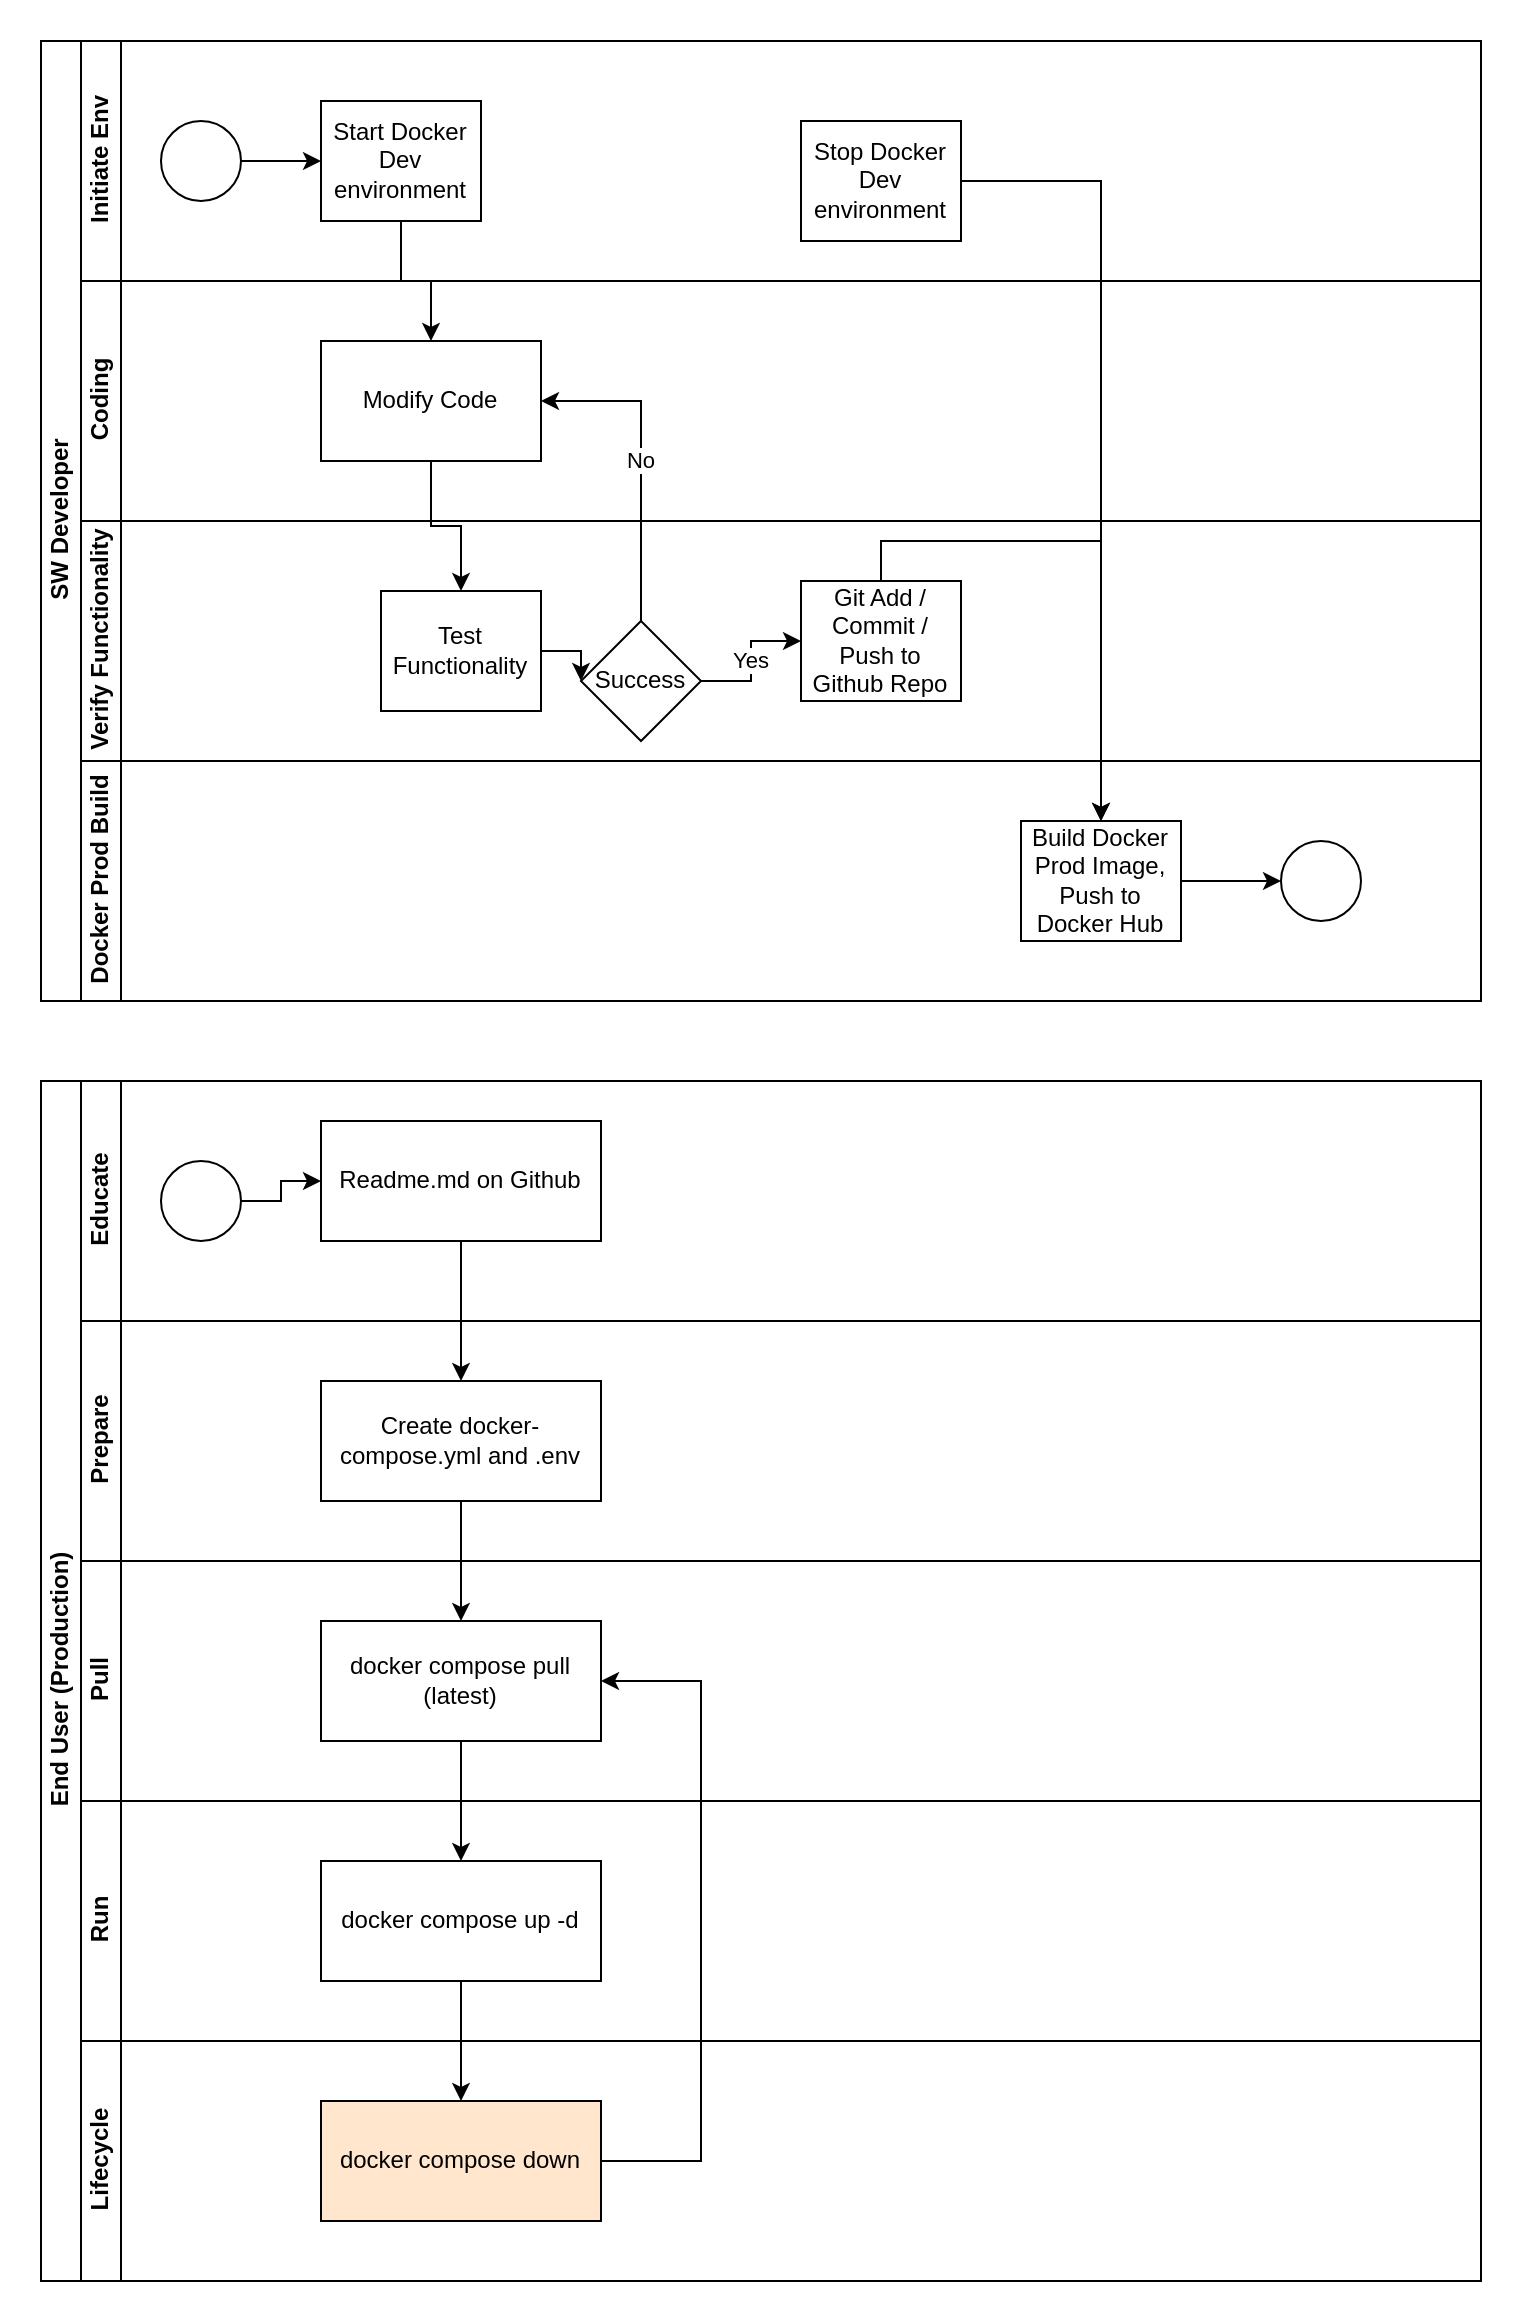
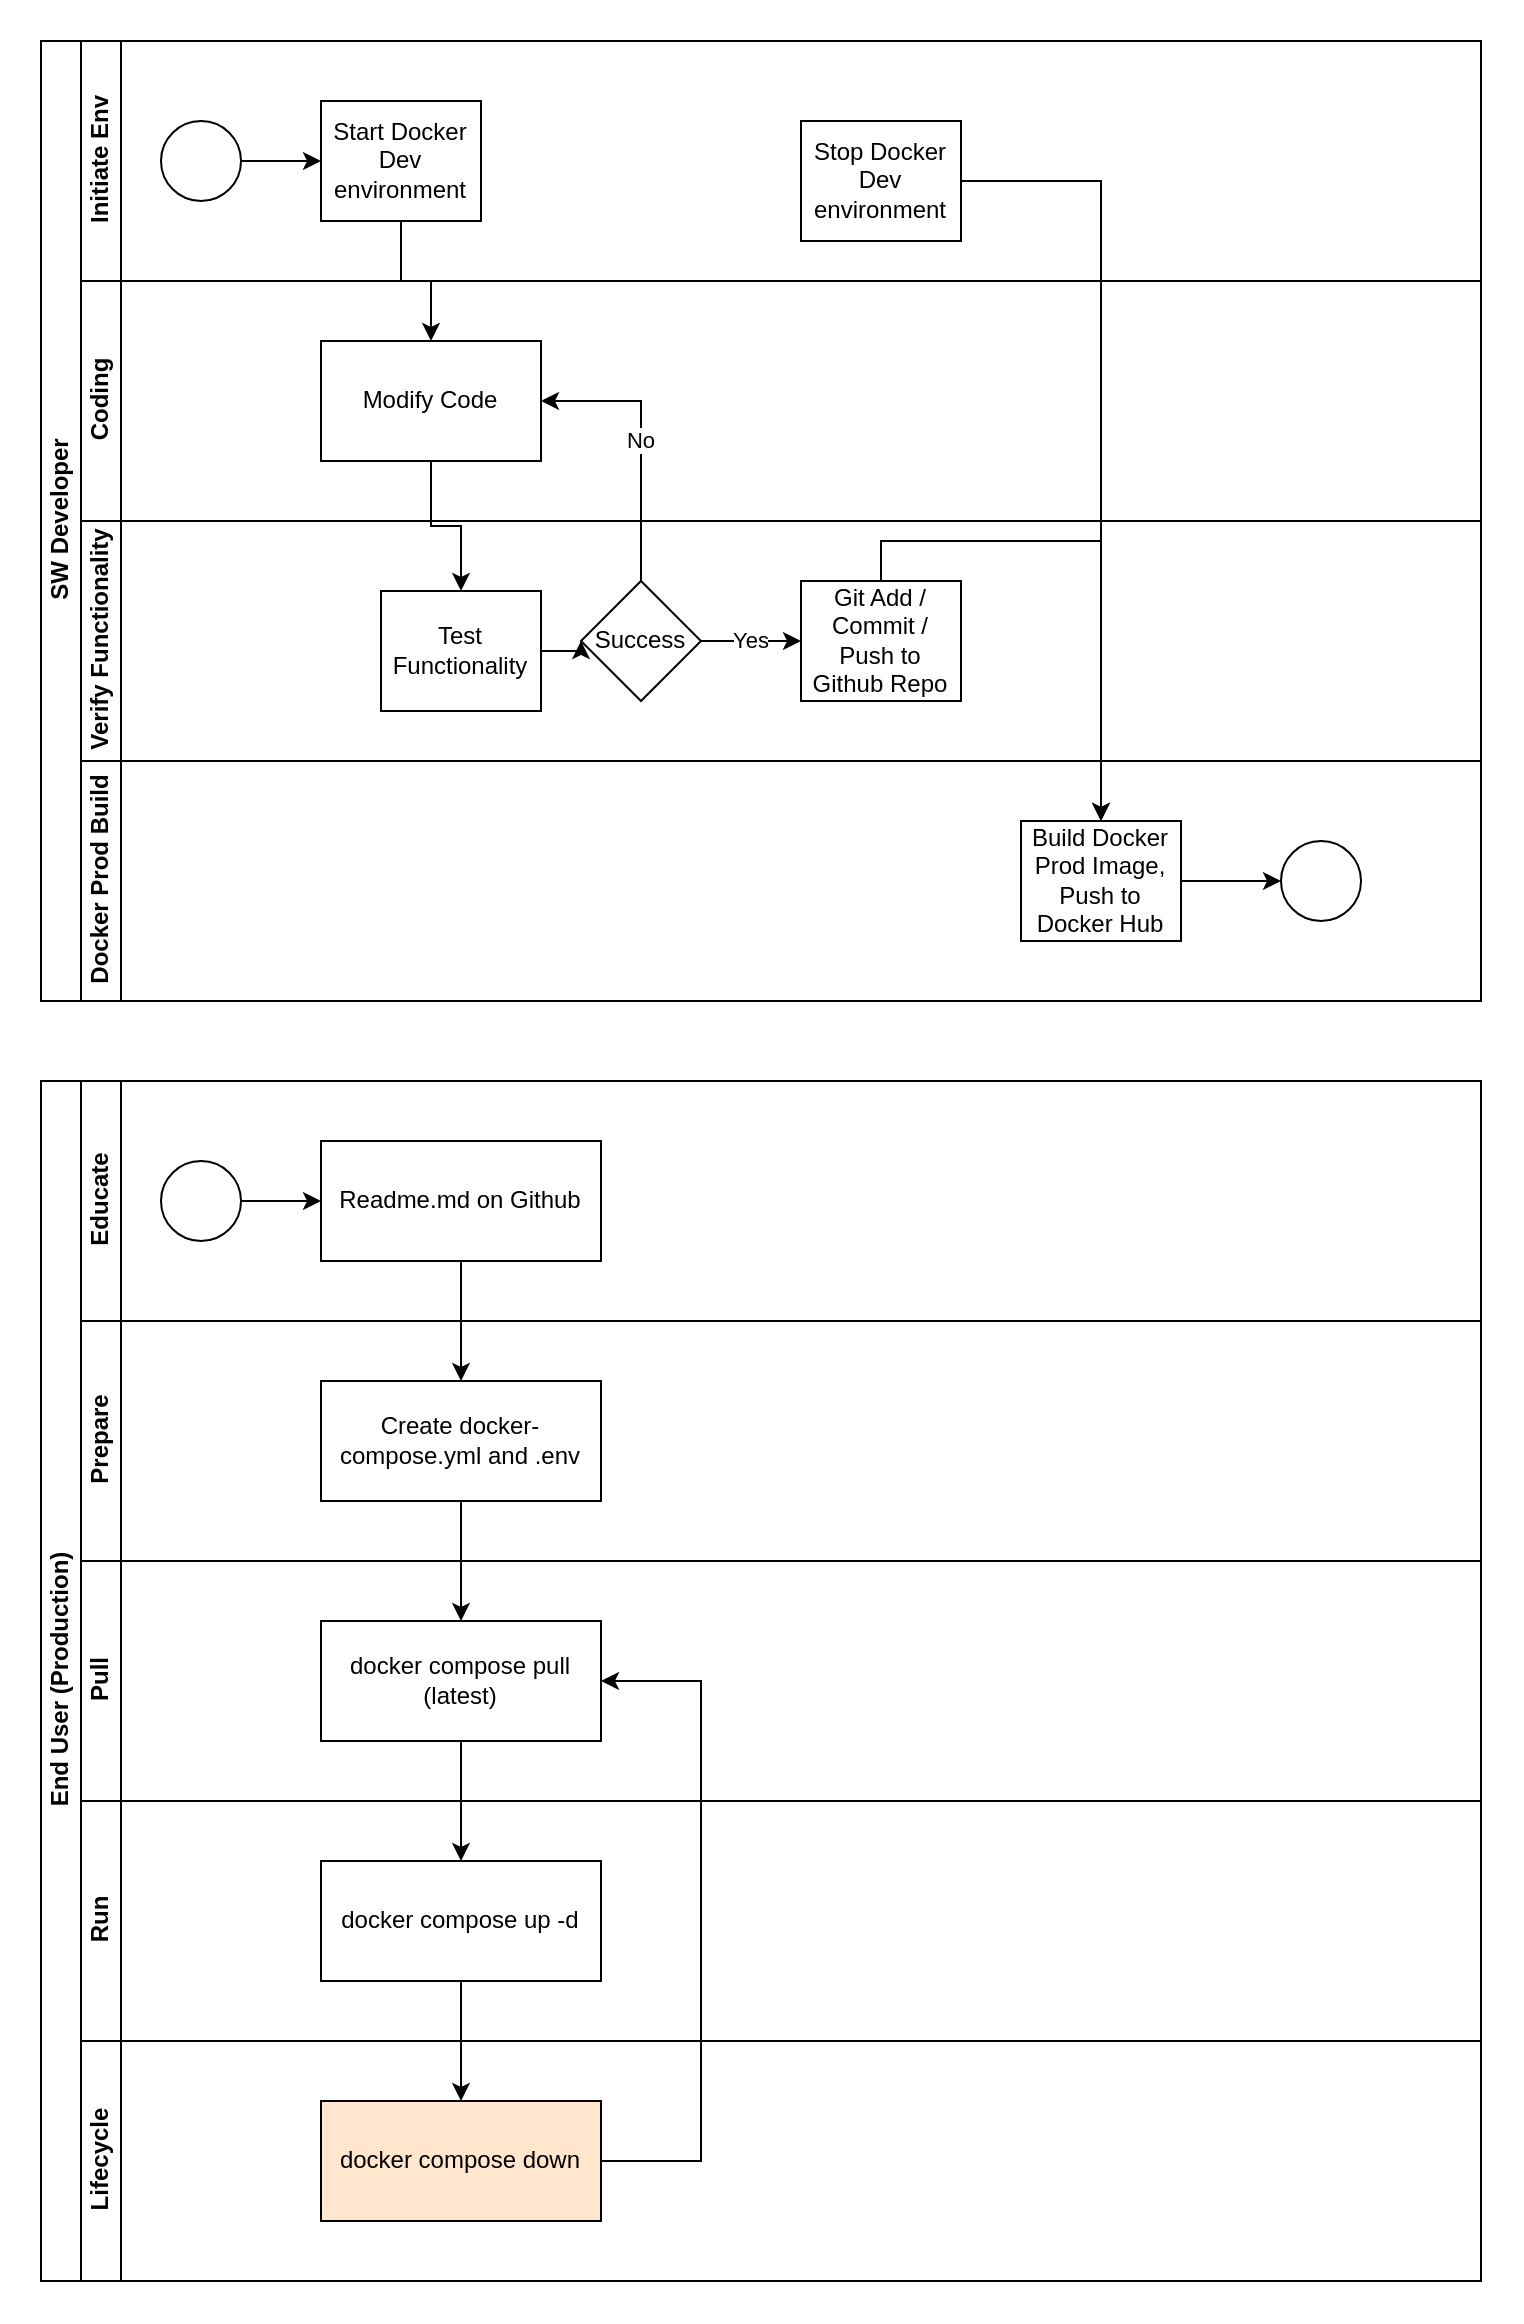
(641, 681) -> (641, 641)
(461, 1181) -> (461, 1201)
